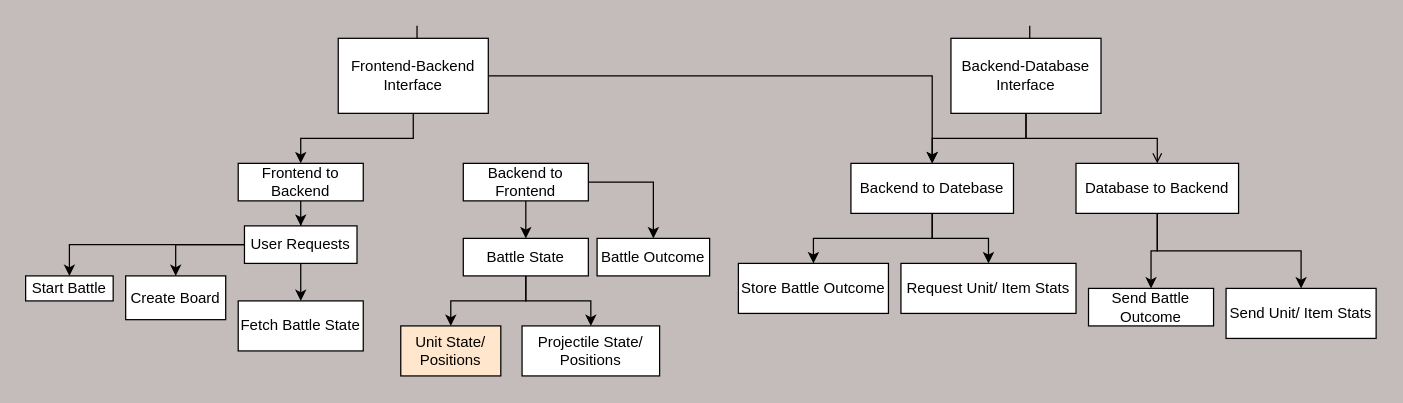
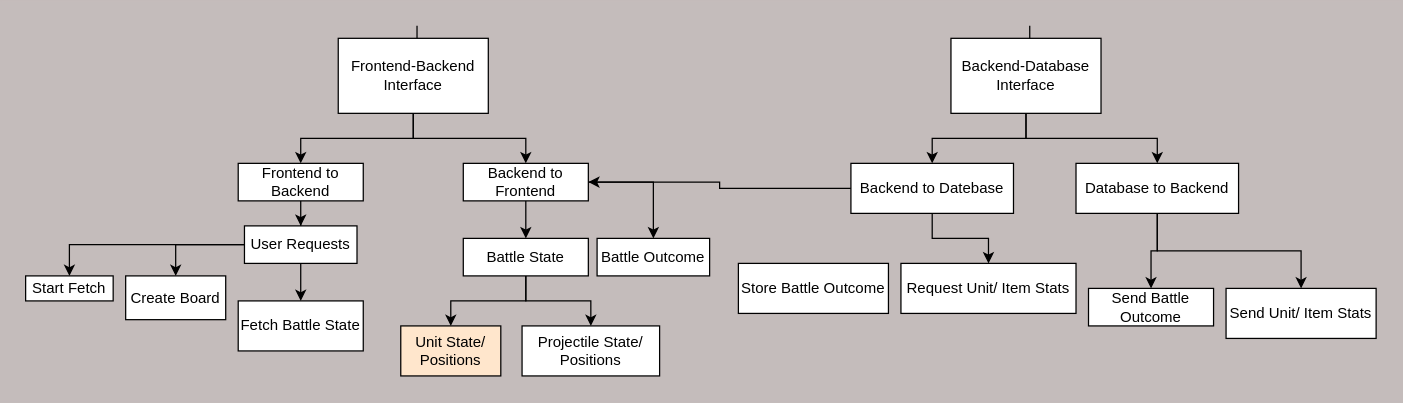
(740, 76) -> (479, 138)
(1157, 156) -> (1157, 153)
(862, 238) -> (750, 188)
(69, 288) -> (69, 288)
